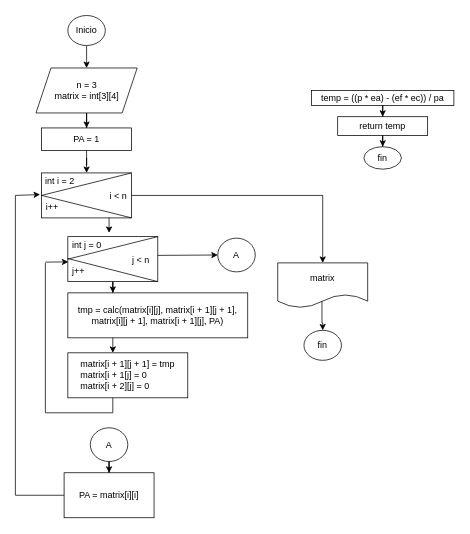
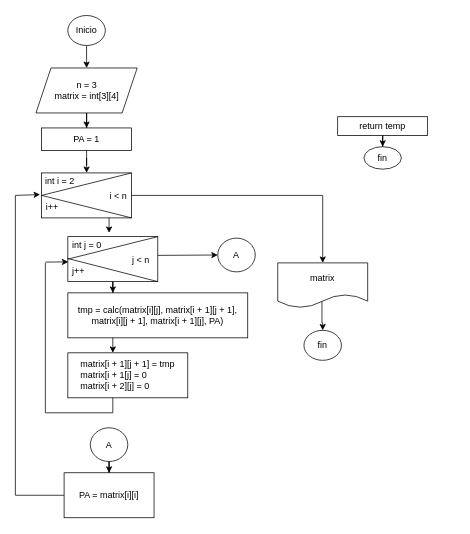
(383, 98) -> none
(383, 114) -> none
